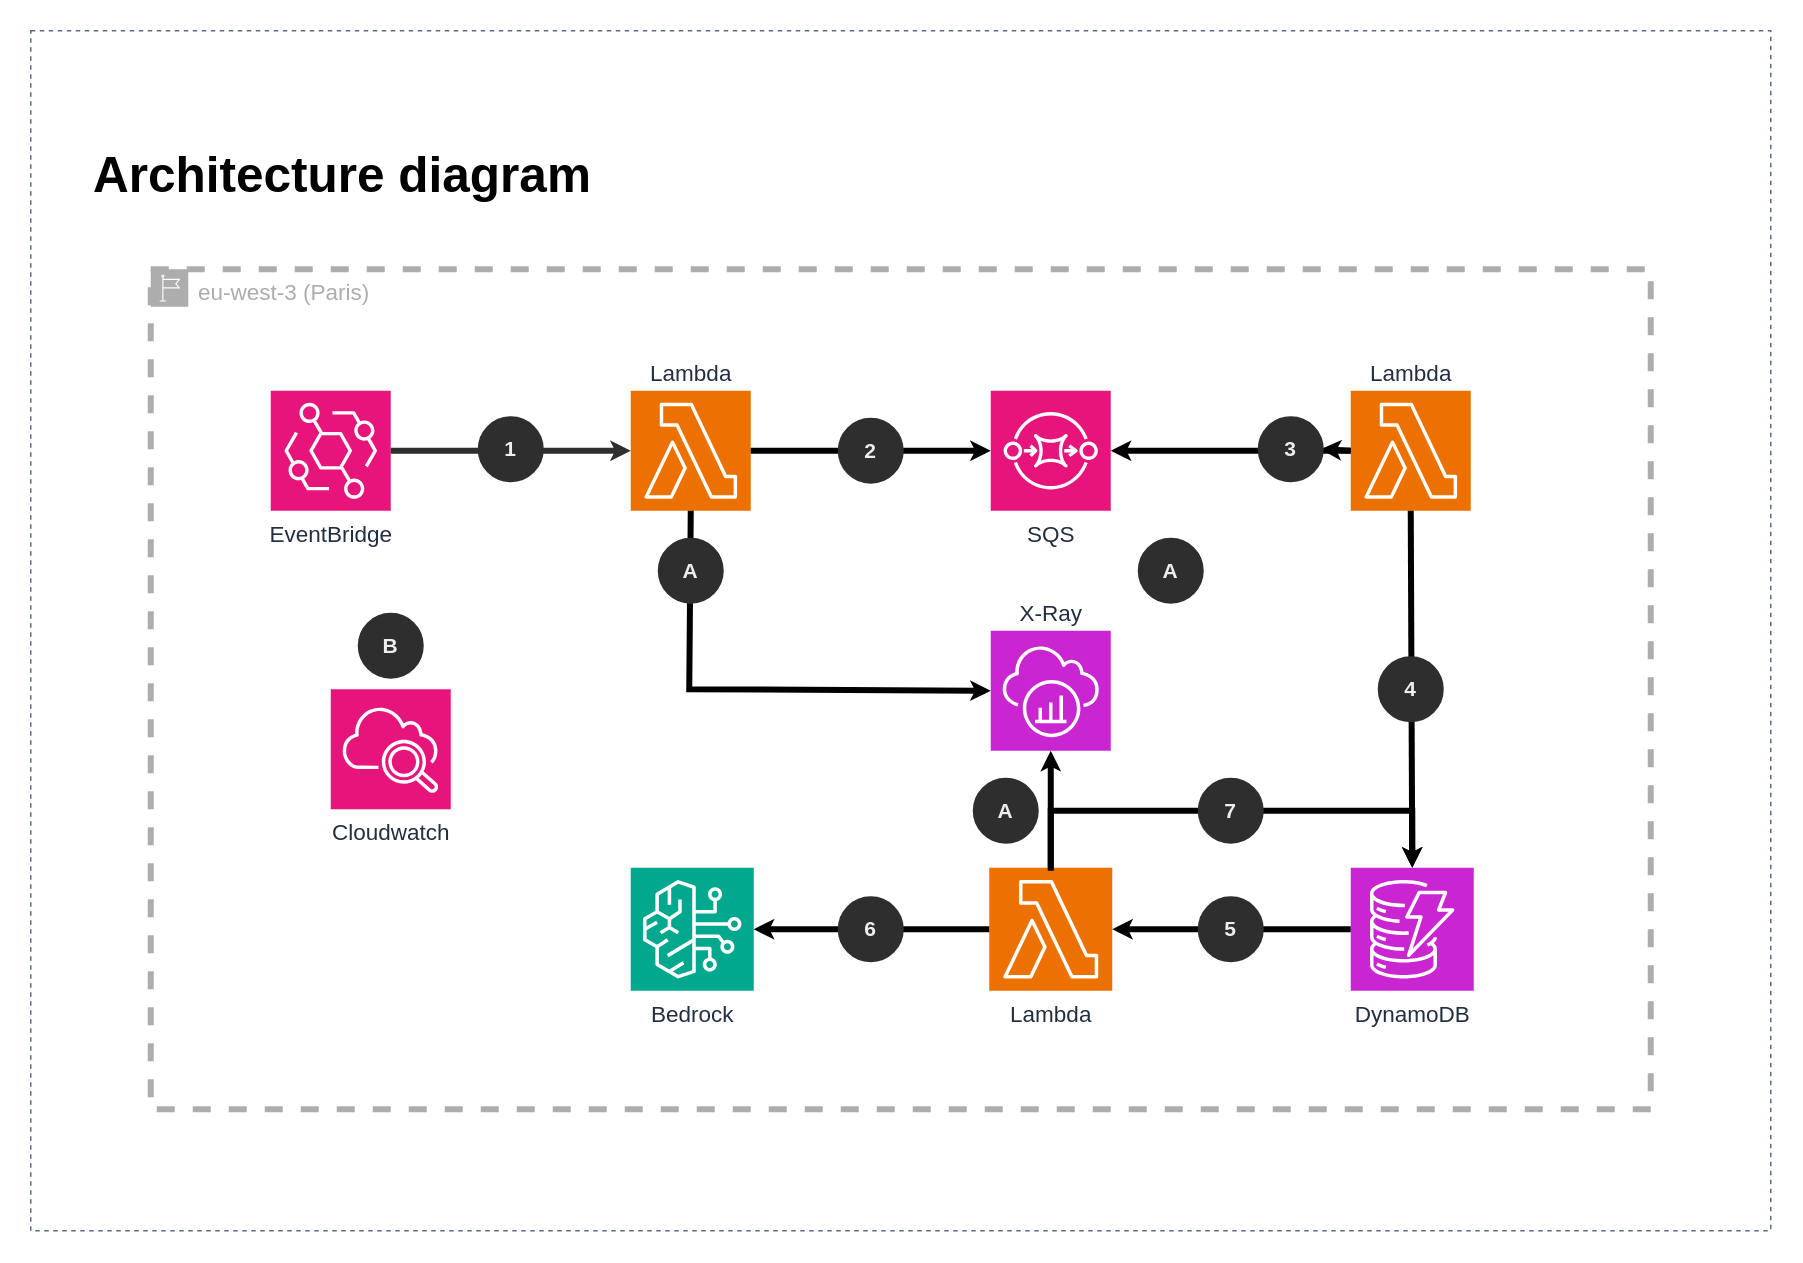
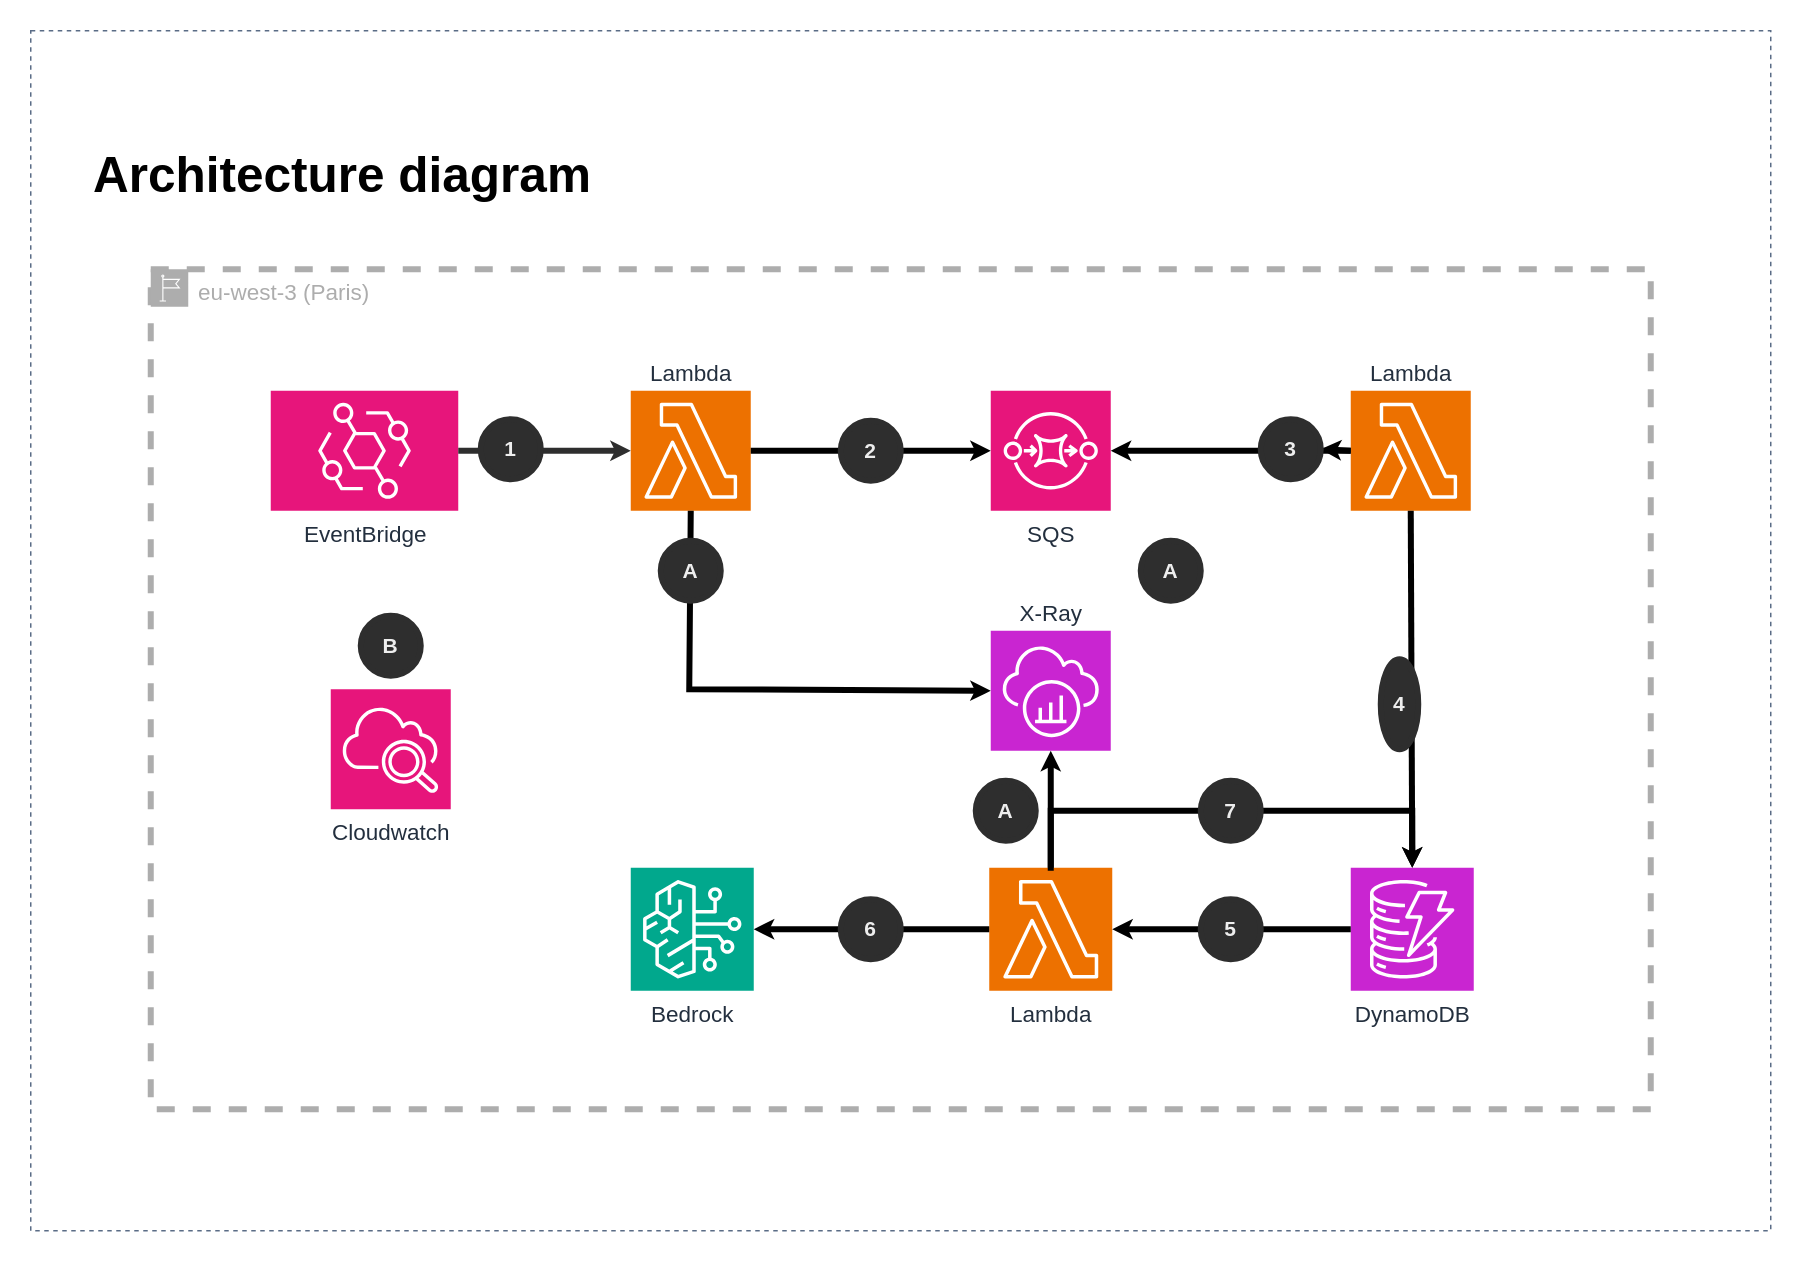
(331, 451) -> (365, 451)
(1411, 689) -> (1400, 704)
